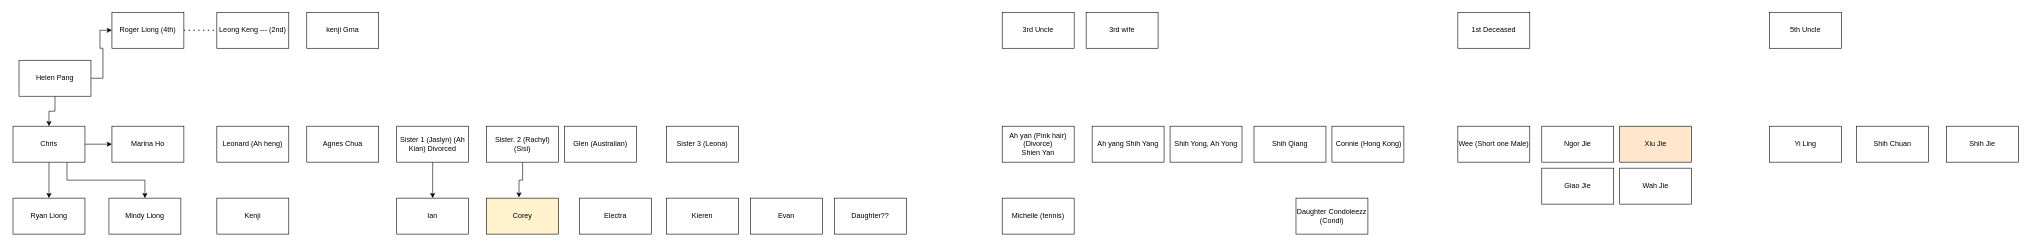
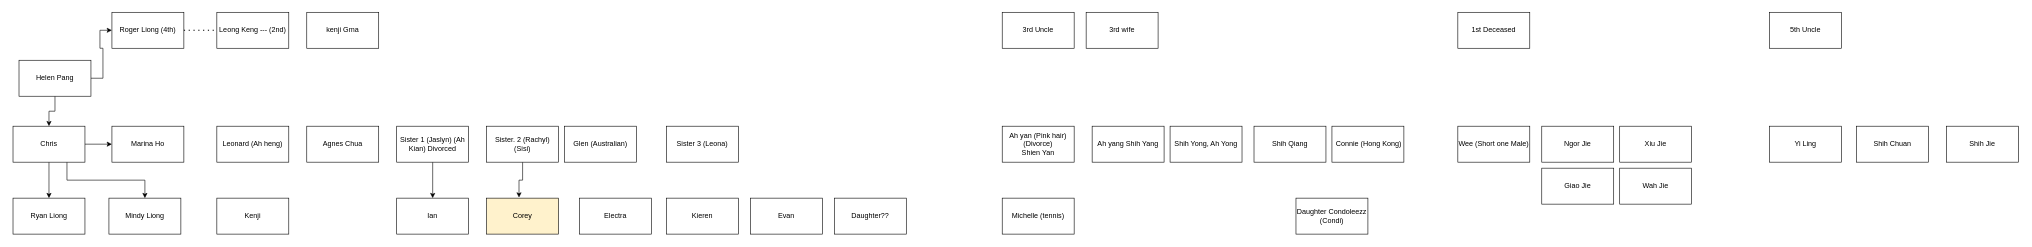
(1656, 144) -> (1656, 144)
